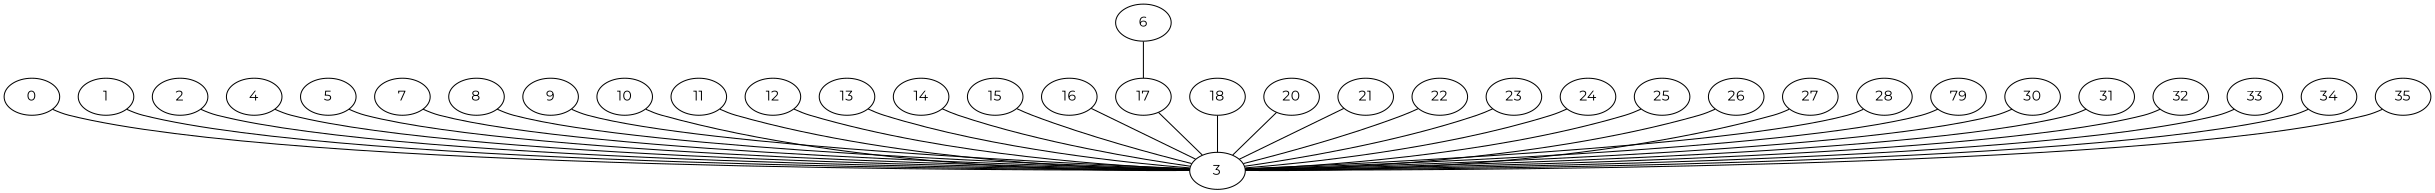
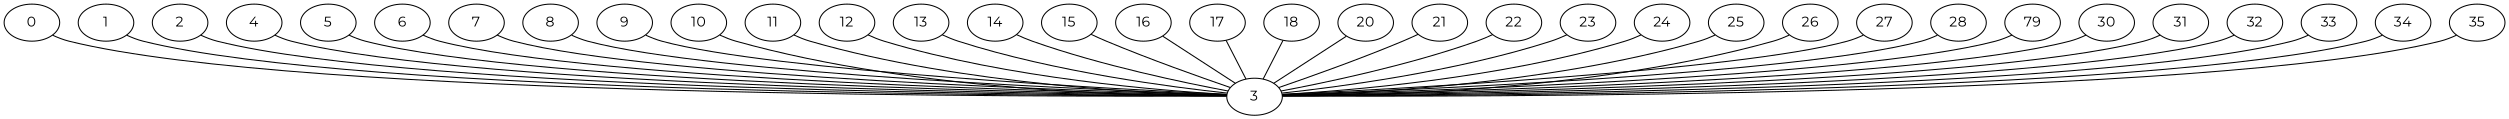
(1143, 60) -> (823, 81)
